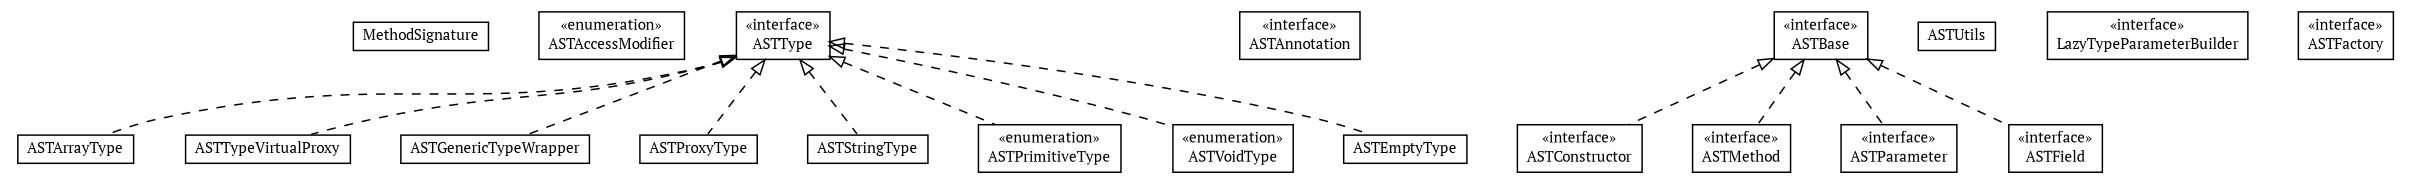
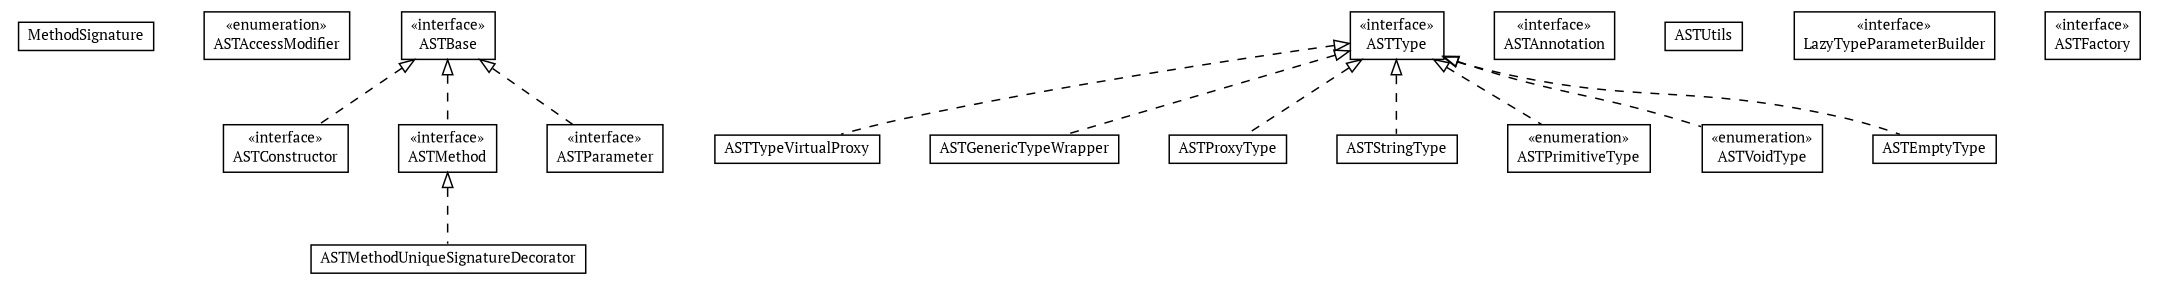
(76, 148) -> none
(2055, 148) -> none
none -> (448, 258)
